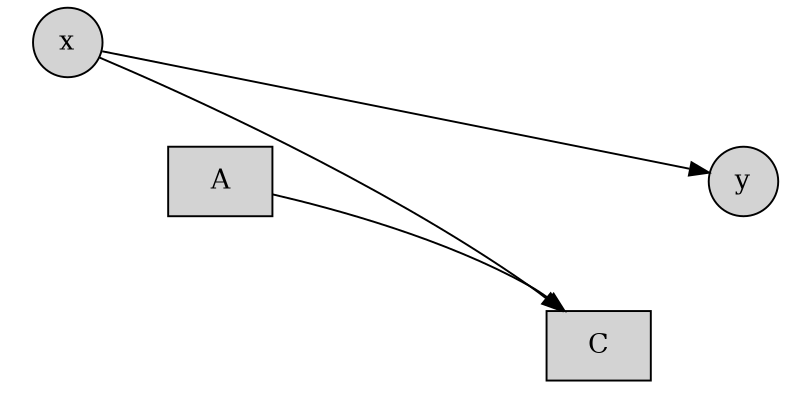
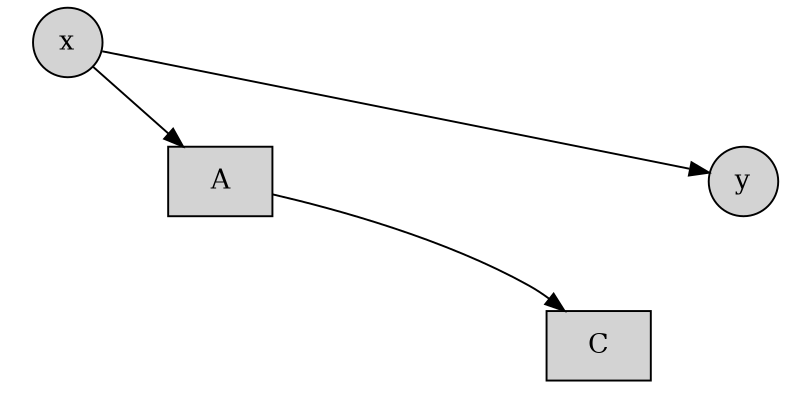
(329, 166) -> (131, 100)
